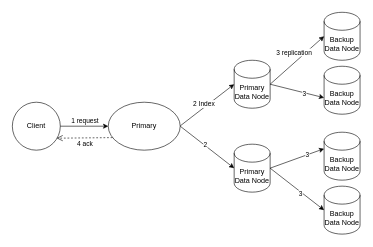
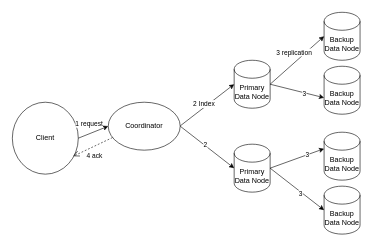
(36, 126) -> (45, 138)
(144, 126) -> (144, 126)
